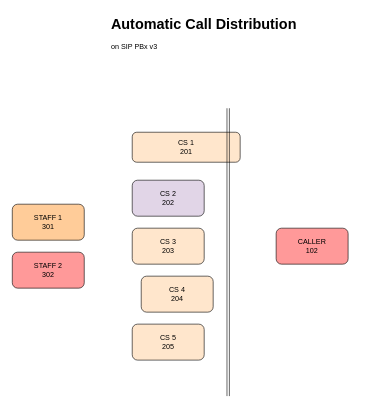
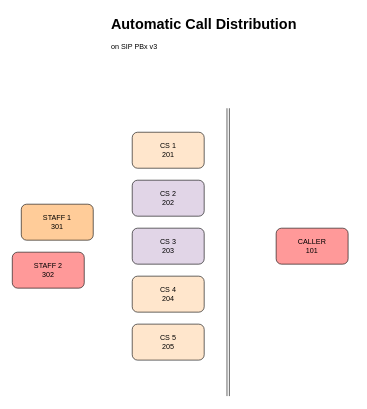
(186, 147) -> (168, 150)
(48, 222) -> (57, 222)
(168, 246) -> (168, 246)
(312, 246) -> (312, 246)
(177, 294) -> (168, 294)
